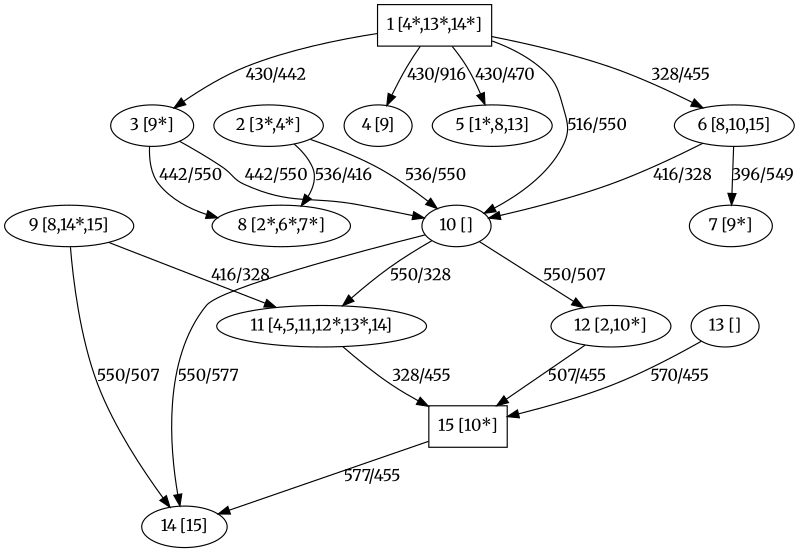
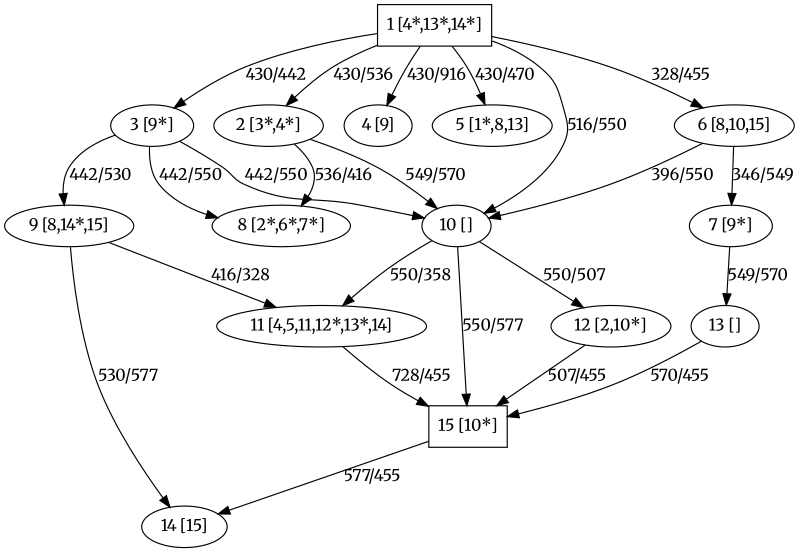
none -> (333, 67)
none -> (79, 156)
(436, 176) -> (436, 176)
(683, 176) -> (683, 176)
(763, 176) -> (763, 176)
none -> (728, 270)
(421, 276) -> (421, 276)
(221, 297) -> (462, 320)
(129, 376) -> (129, 376)
(422, 376) -> (422, 376)
